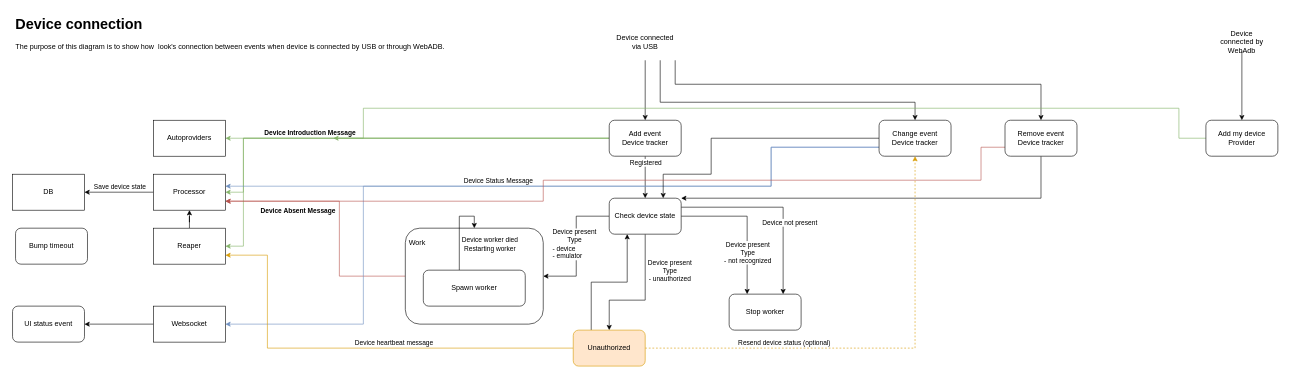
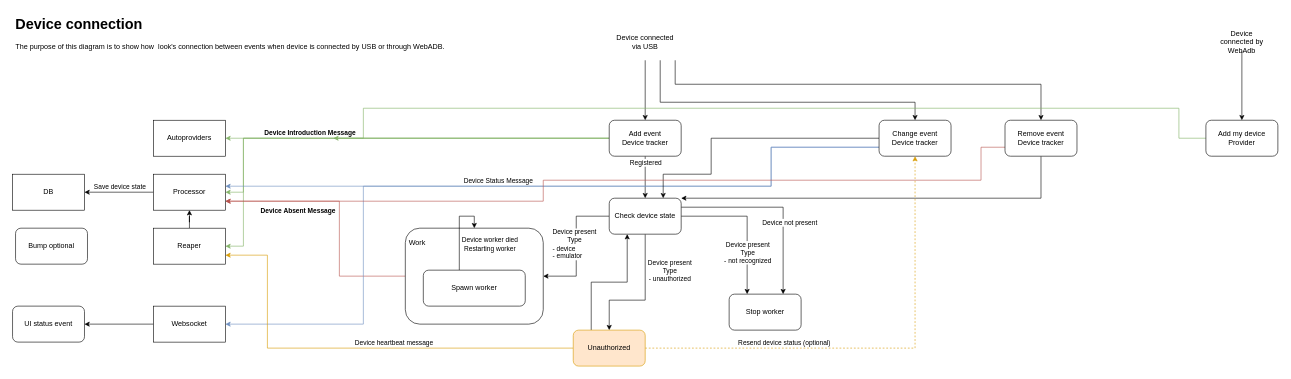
(51, 246) -> (51, 246)
